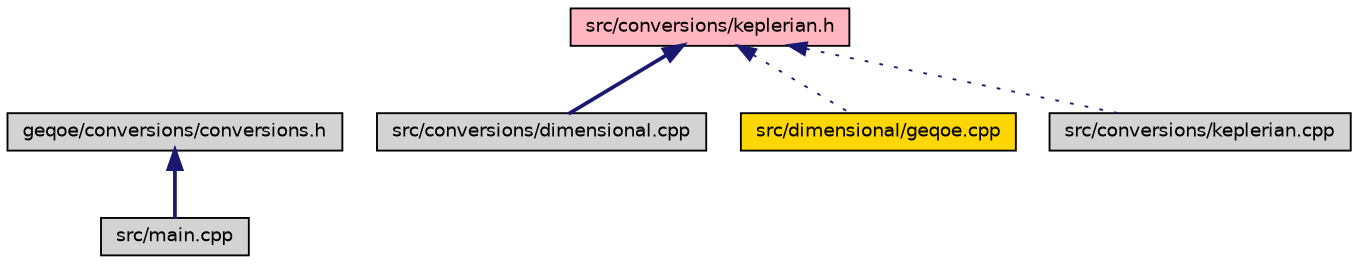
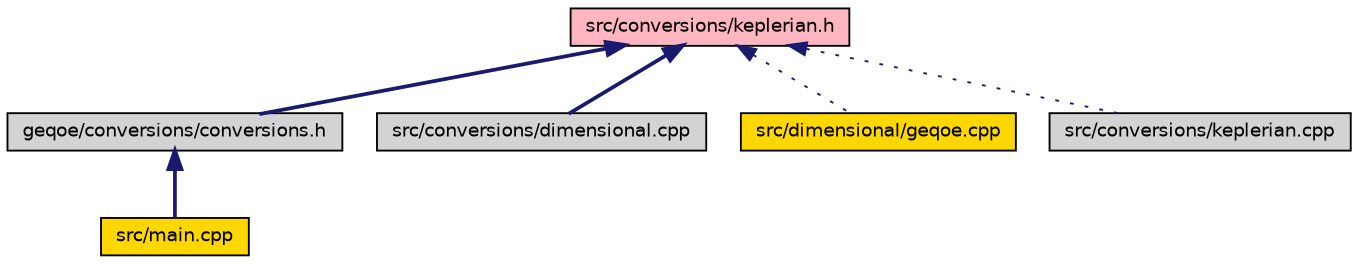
none -> (433, 81)
(175, 237) -> (175, 237)
